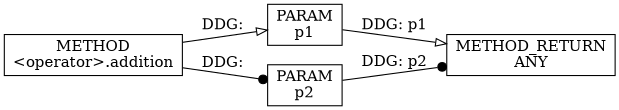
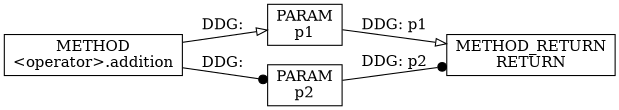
(531, 63) -> (531, 63)
